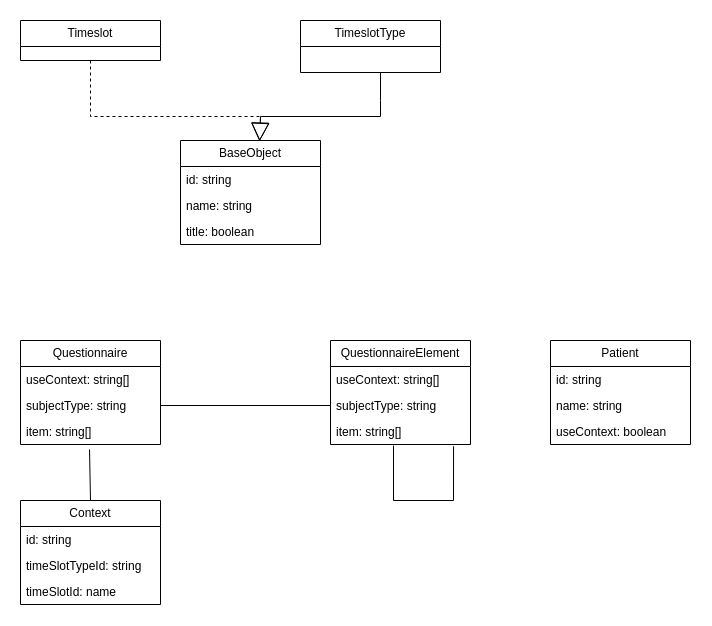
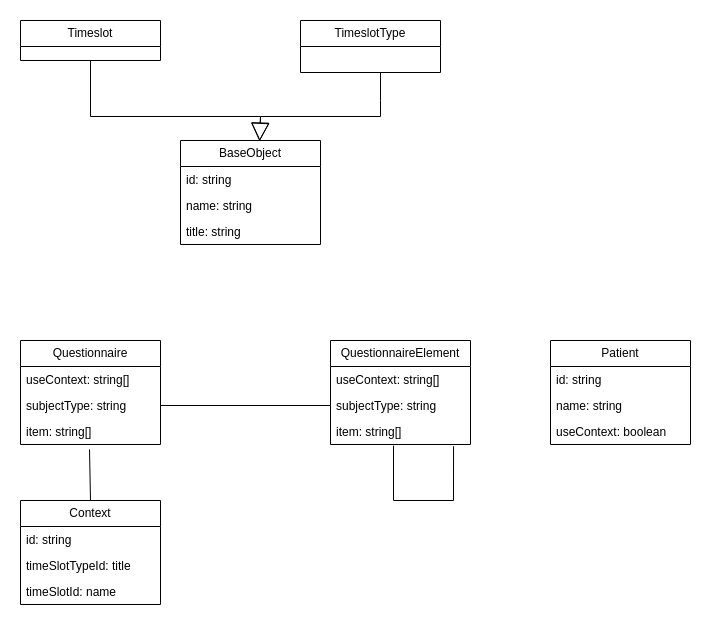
(147, 117) -> (147, 117)
(226, 233) -> (222, 233)
(92, 574) -> (88, 567)
